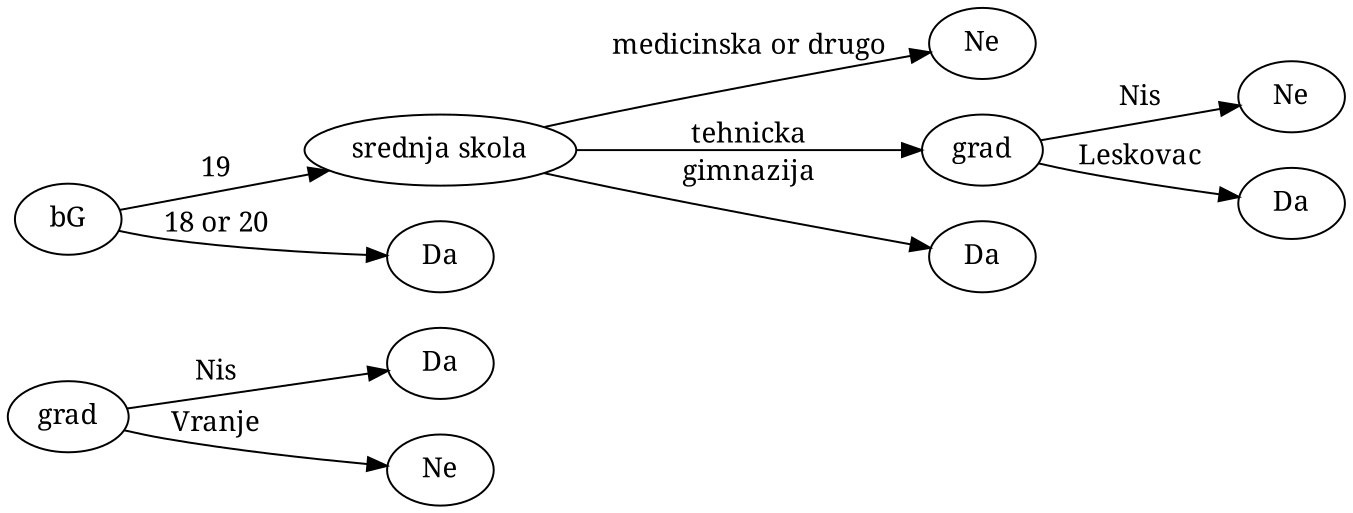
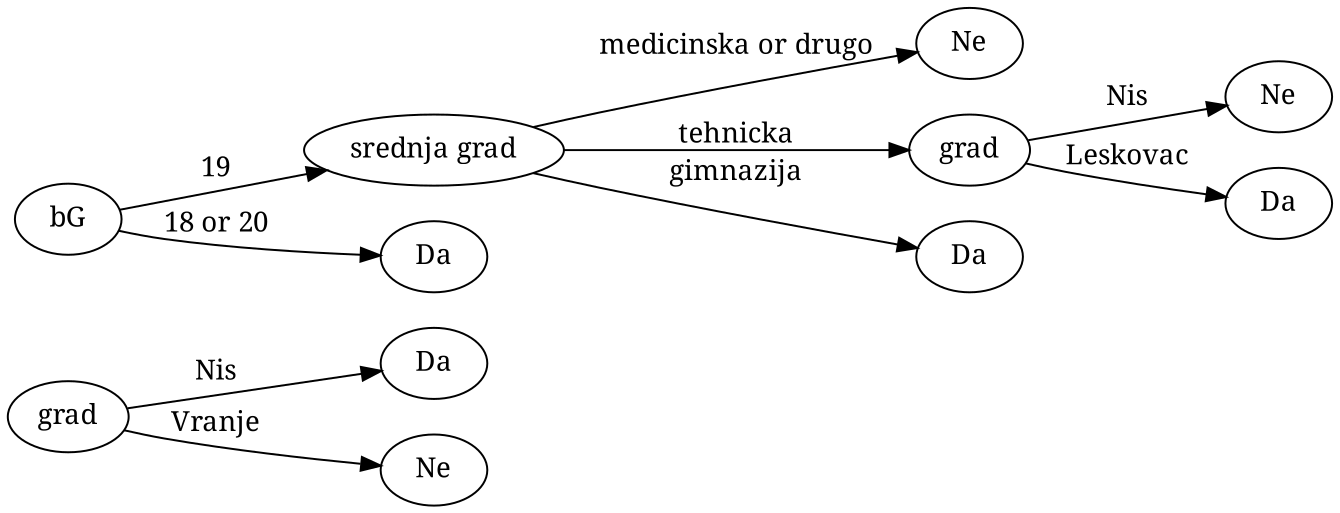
(440, 150) -> (434, 150)
